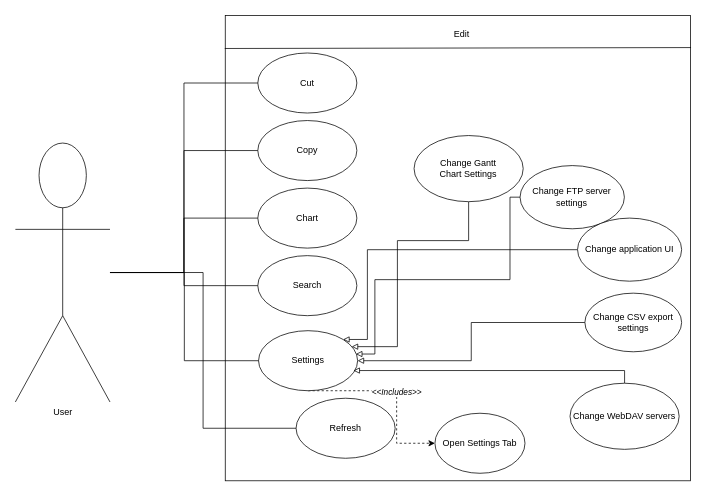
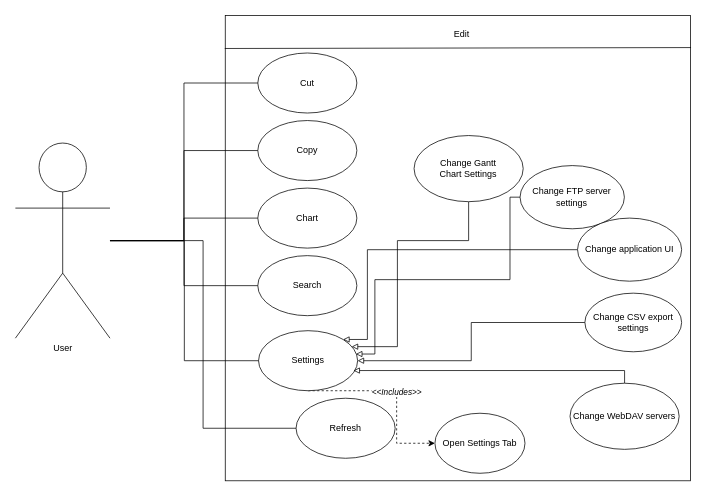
(63, 272) -> (63, 240)
